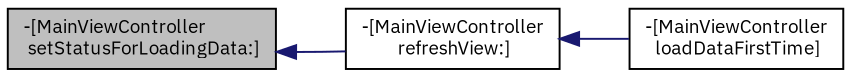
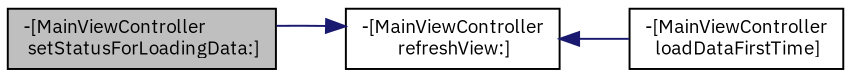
(321, 52) -> (301, 26)
